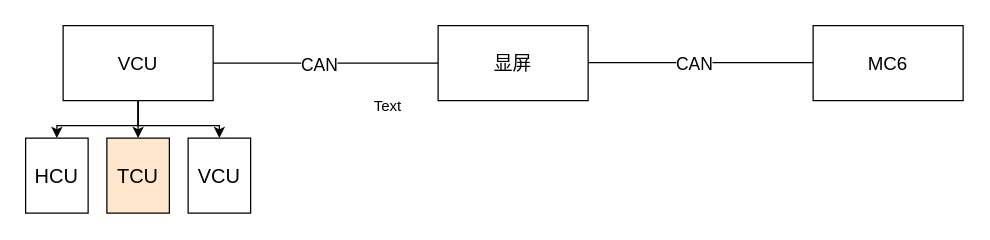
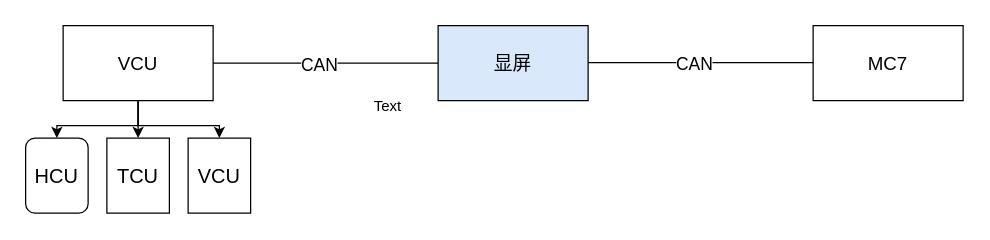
(513, 63) -> (513, 63)
(888, 63) -> (888, 63)
(57, 176) -> (57, 176)
(138, 176) -> (138, 176)
